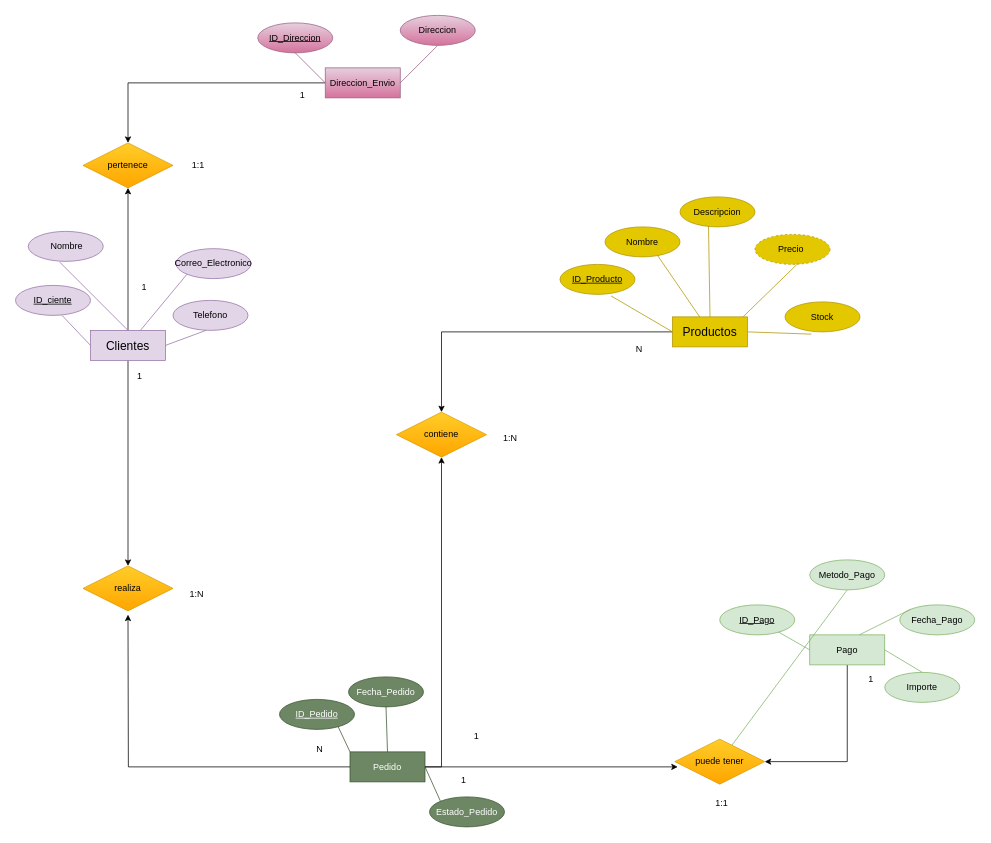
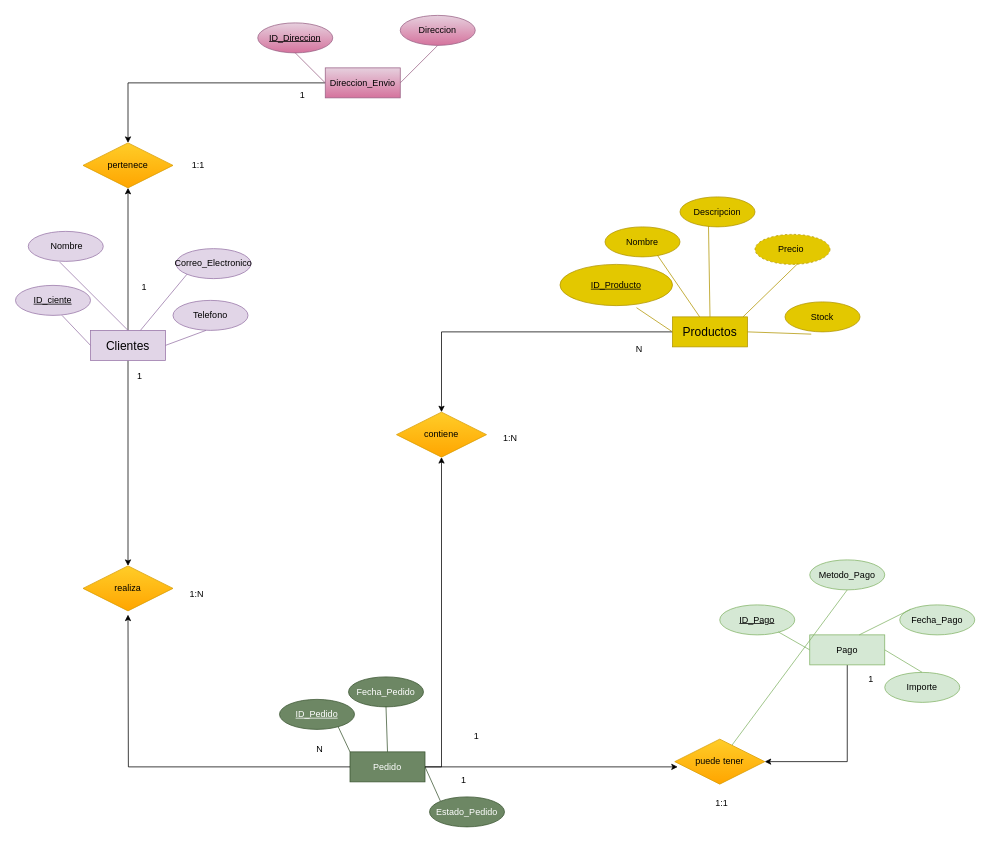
(597, 279) -> (616, 285)
